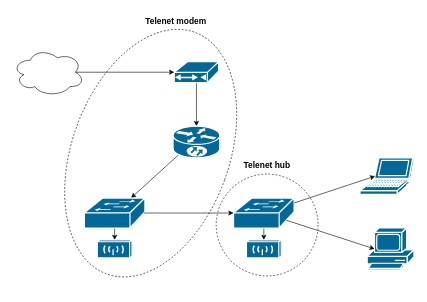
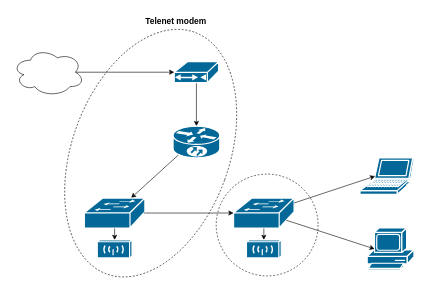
(267, 165) -> none
